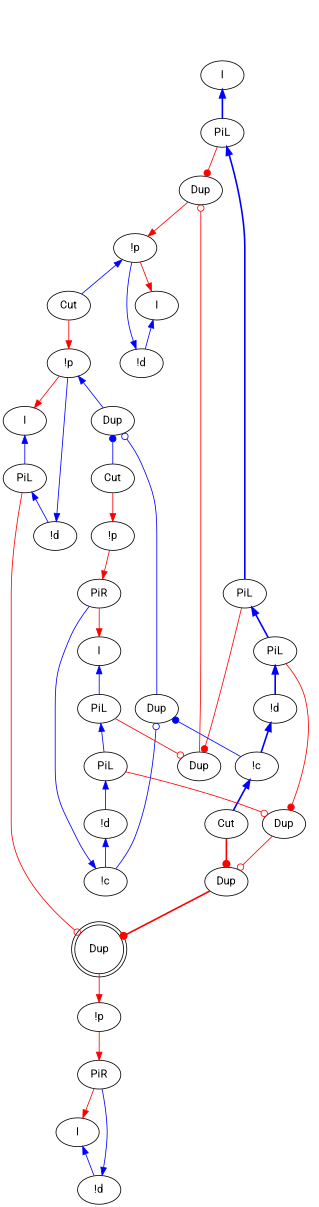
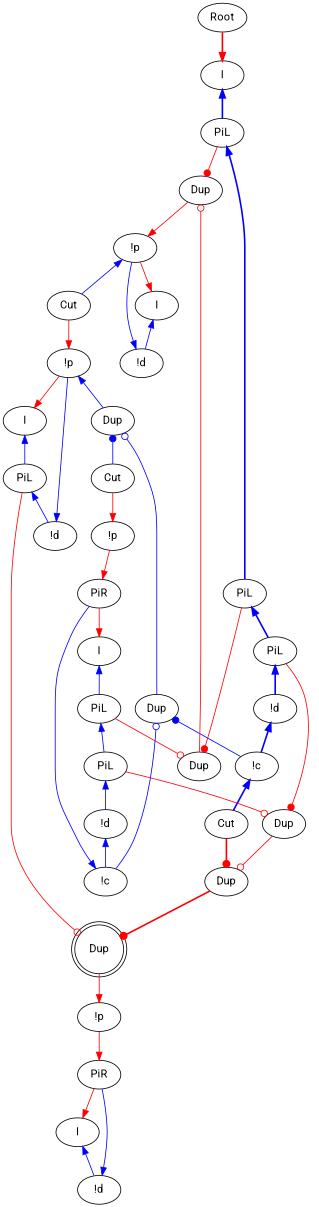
none -> (222, 18)
